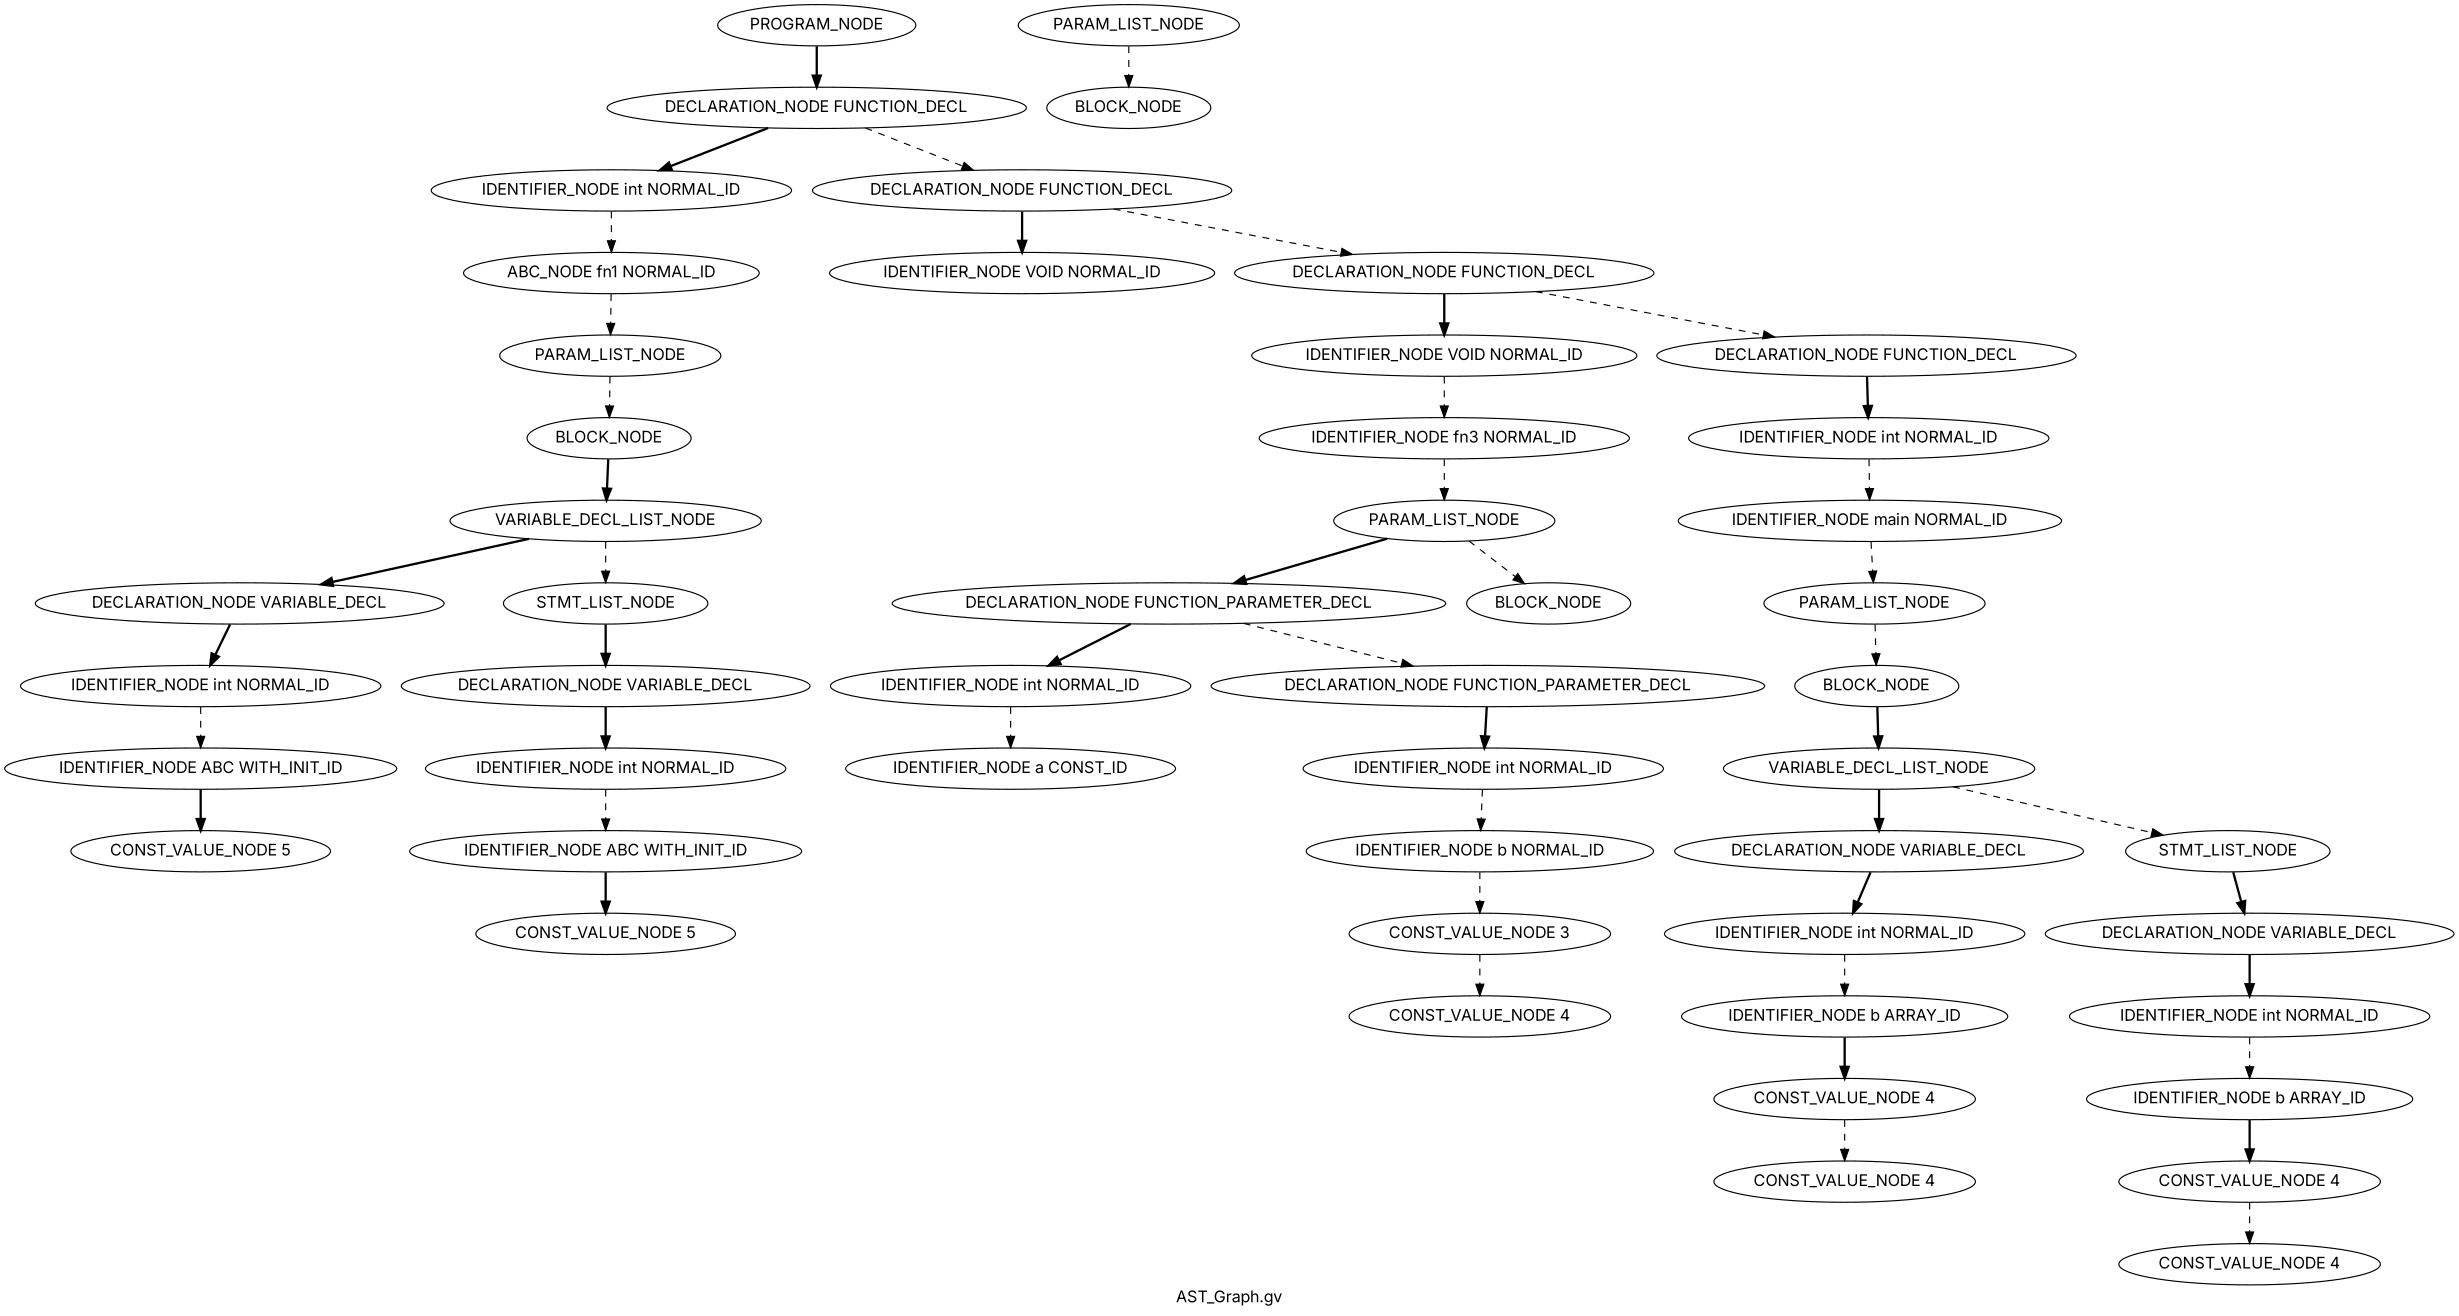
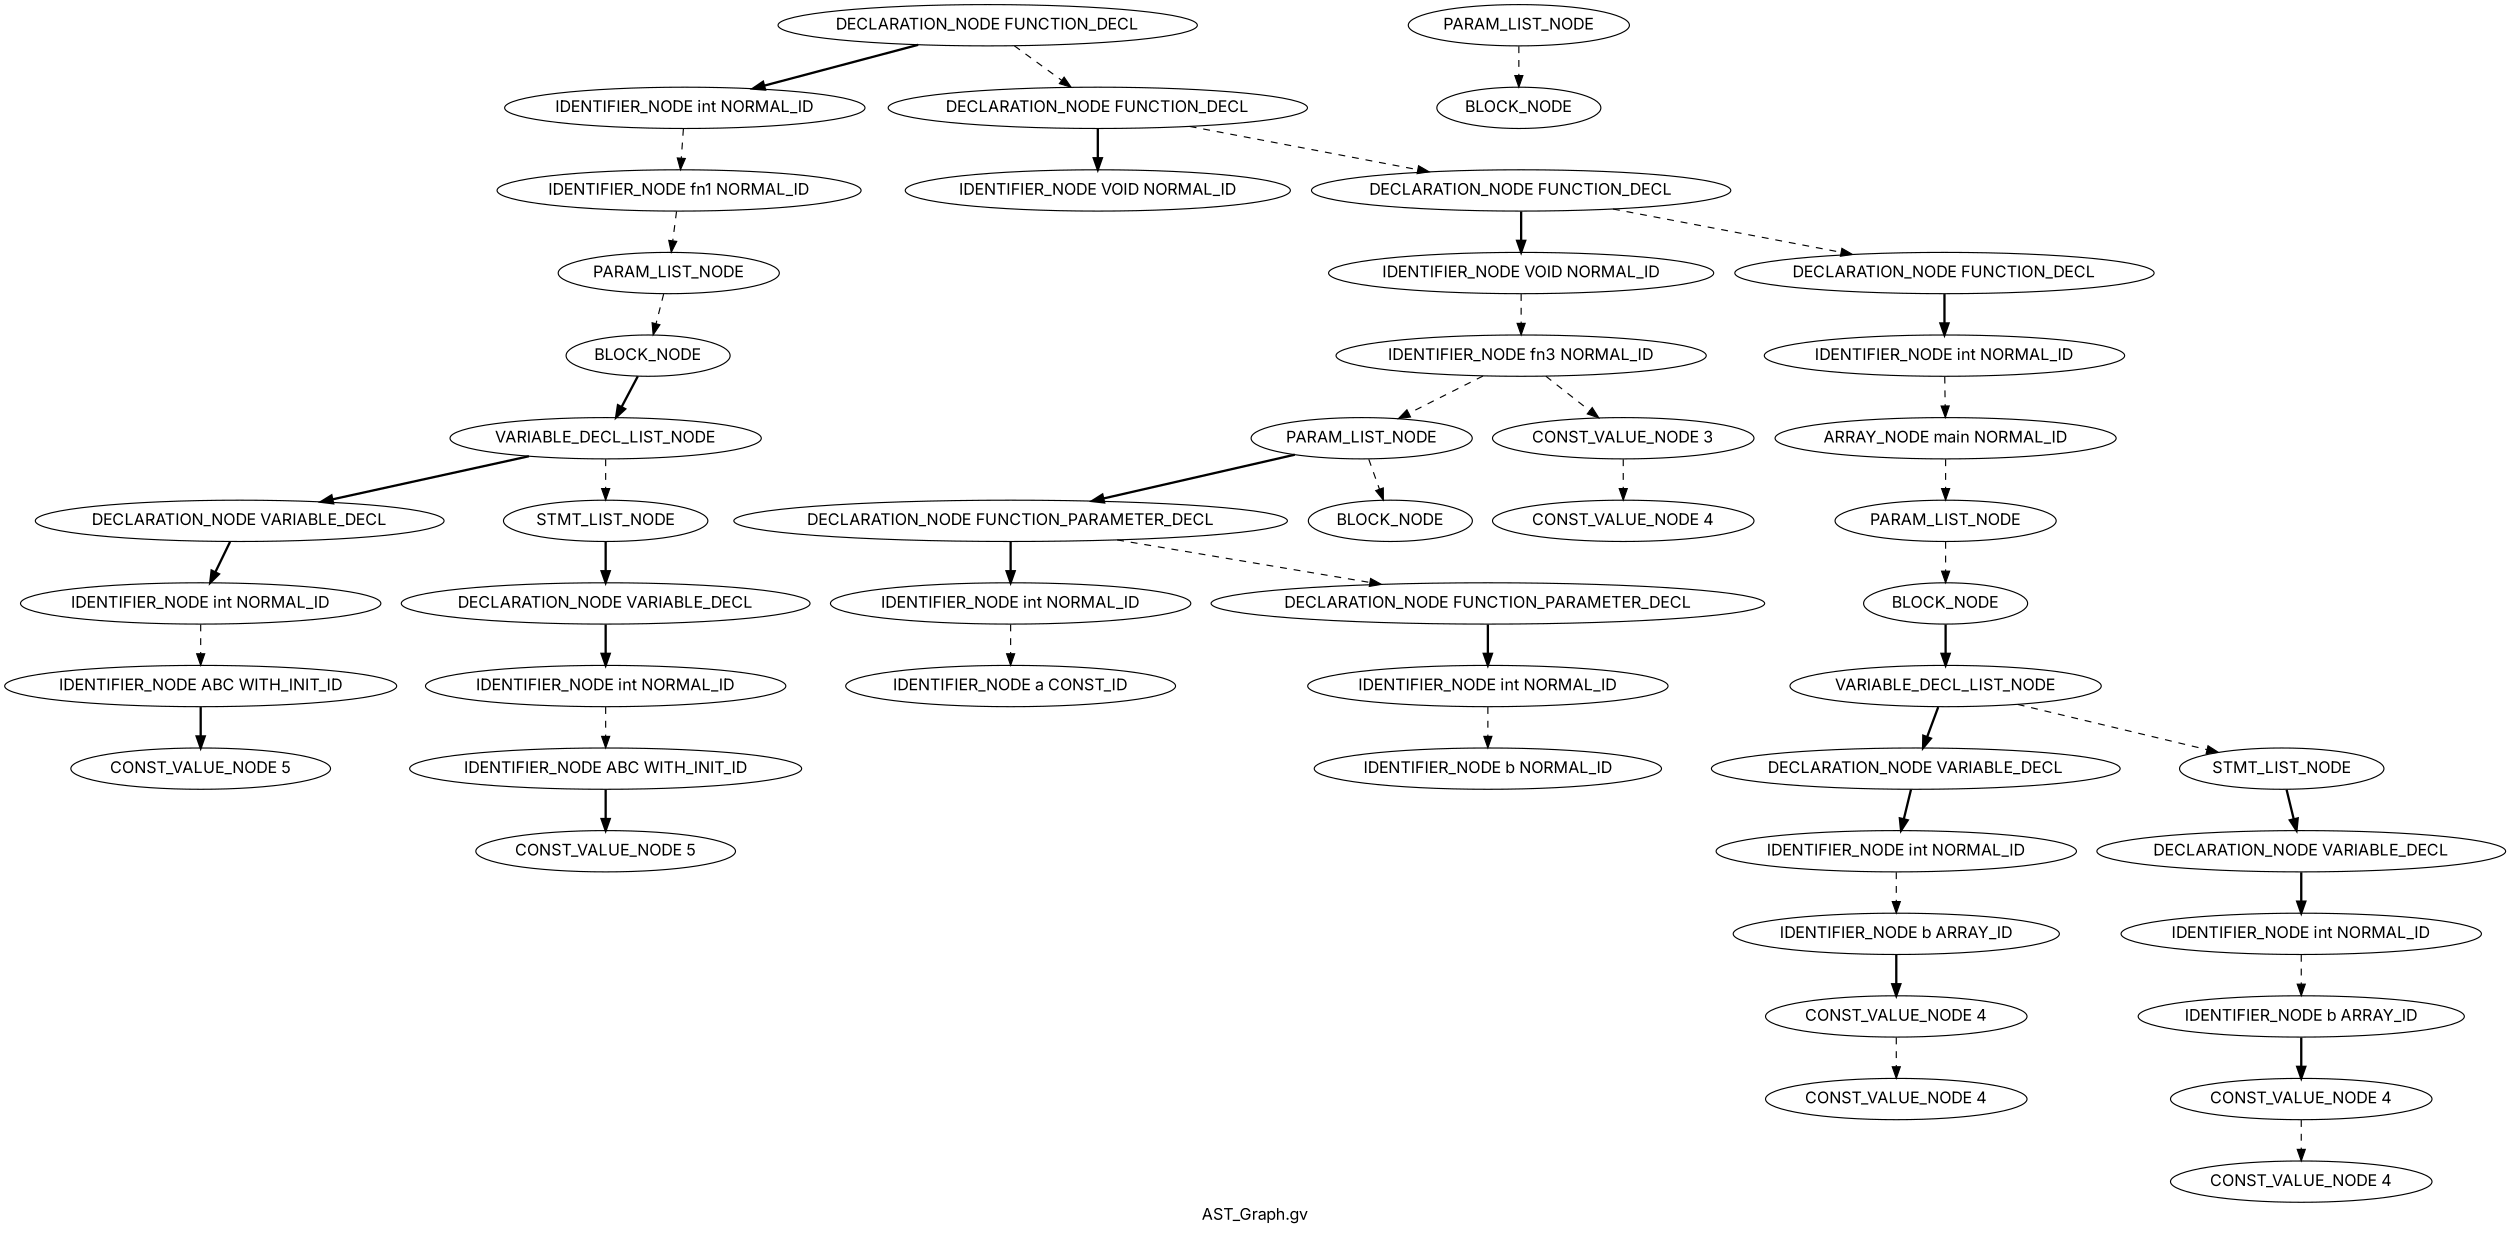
(817, 25) -> none
(611, 273) -> (679, 190)
(1870, 521) -> (1946, 438)
(1480, 887) -> (1568, 393)
